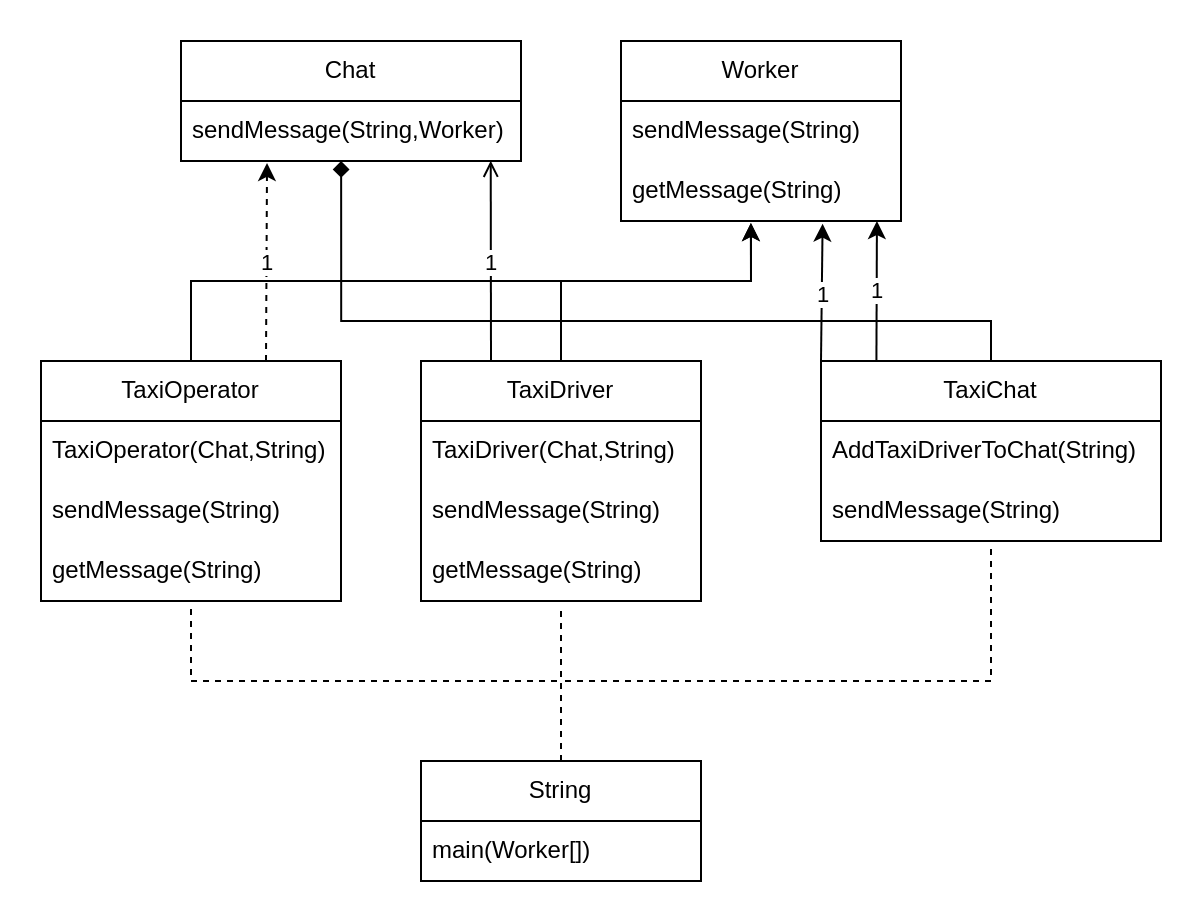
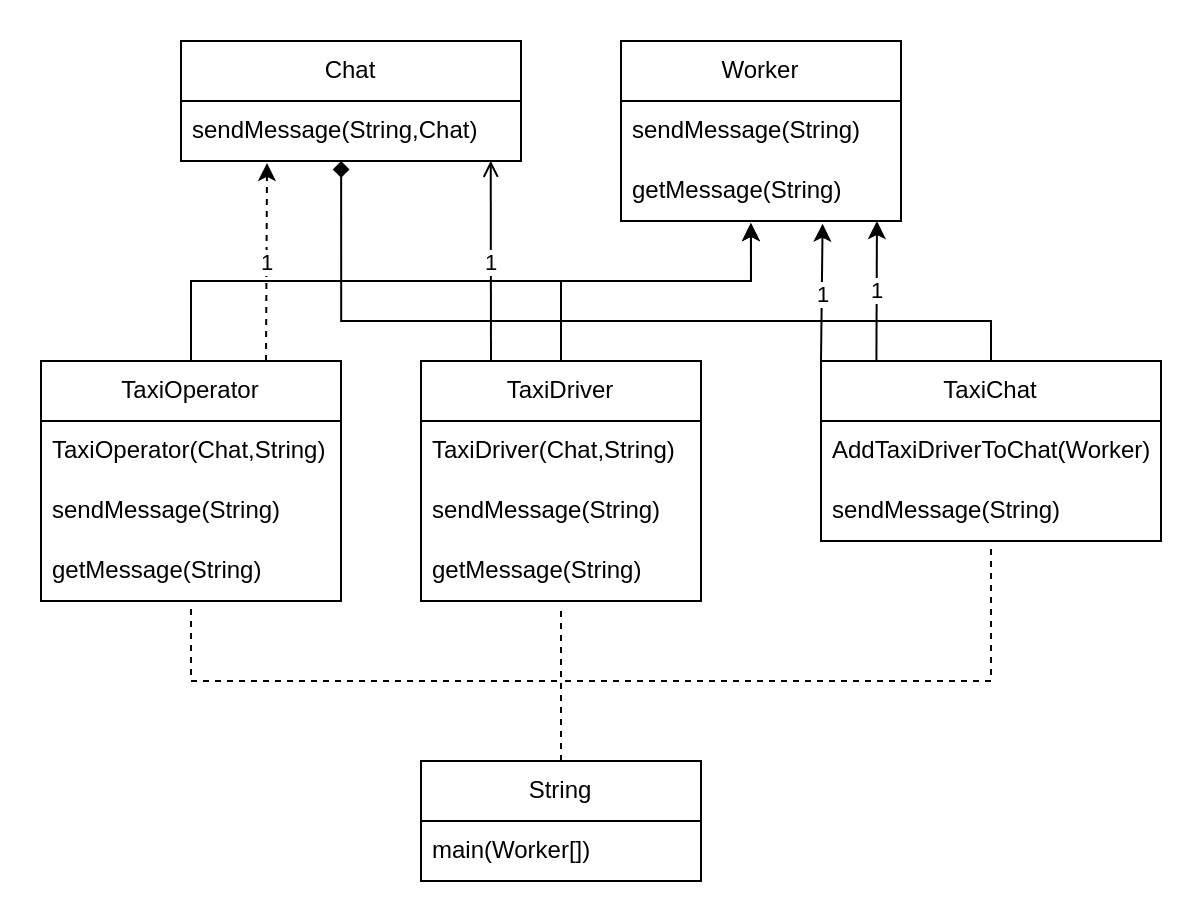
(353, 131) -> (348, 131)
(993, 451) -> (993, 451)
